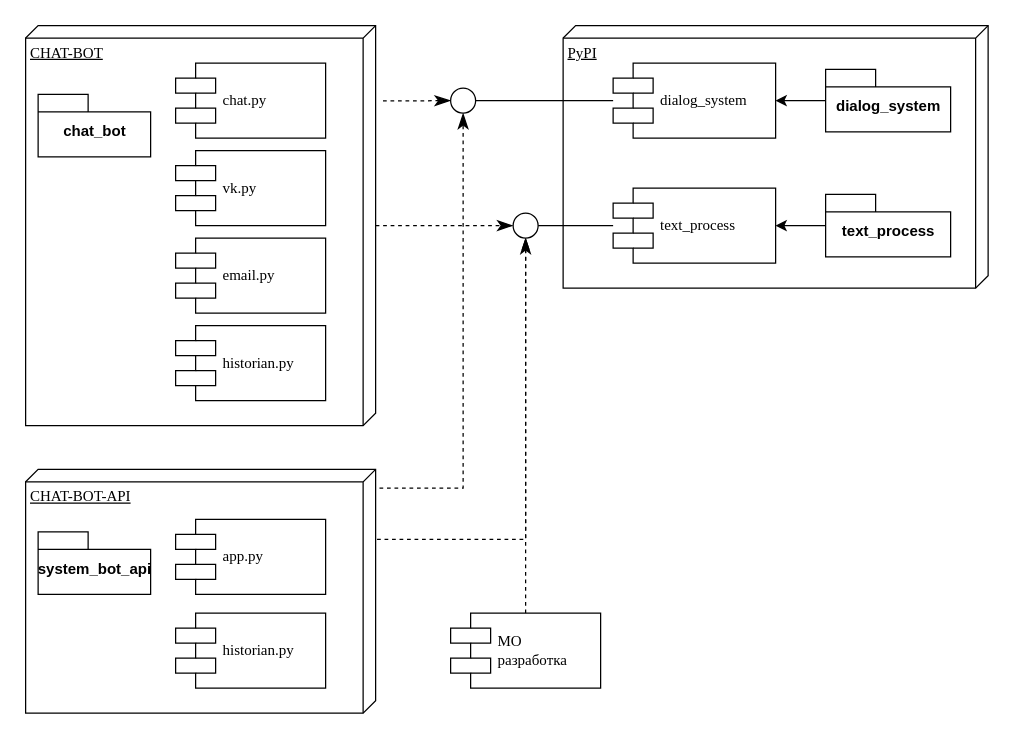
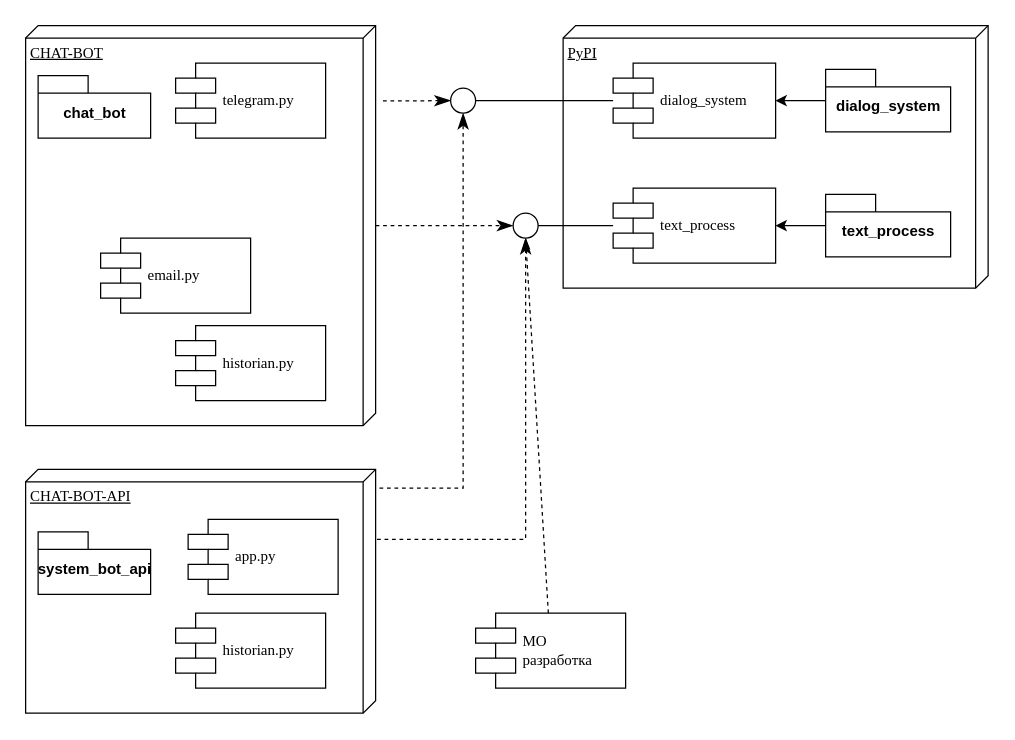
(251, 101) -> (265, 101)
(94, 126) -> (94, 107)
(251, 188) -> none
(251, 276) -> (176, 276)
(251, 557) -> (263, 557)
(526, 651) -> (551, 651)
